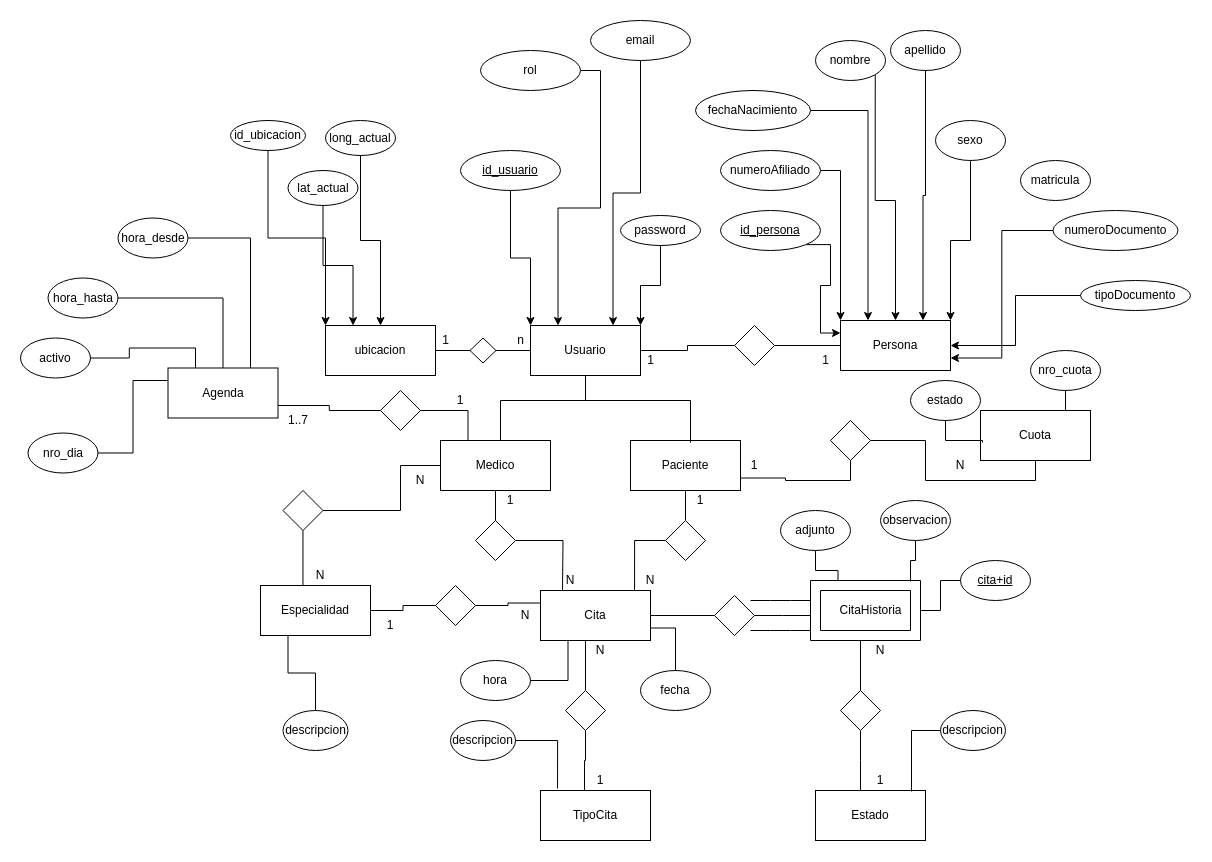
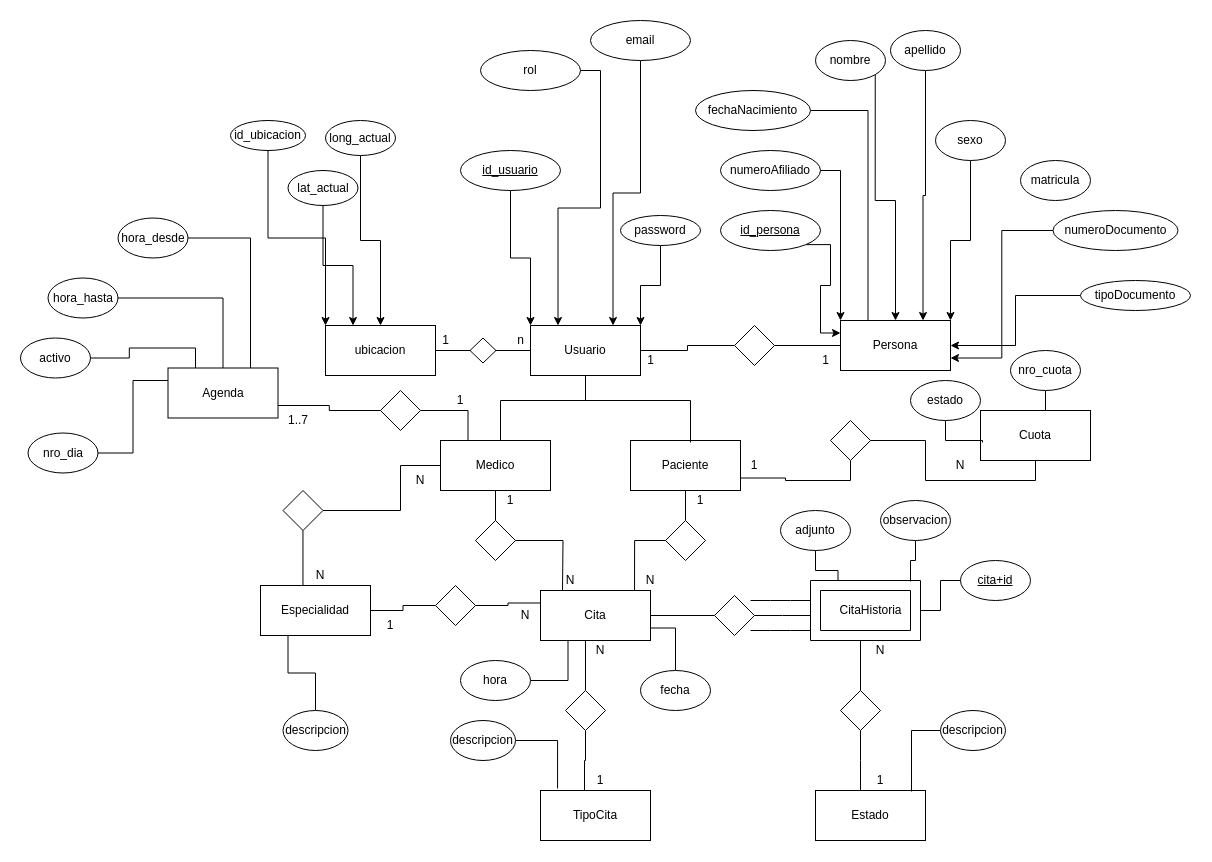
(868, 312) -> (868, 314)
(1066, 371) -> (1046, 371)
